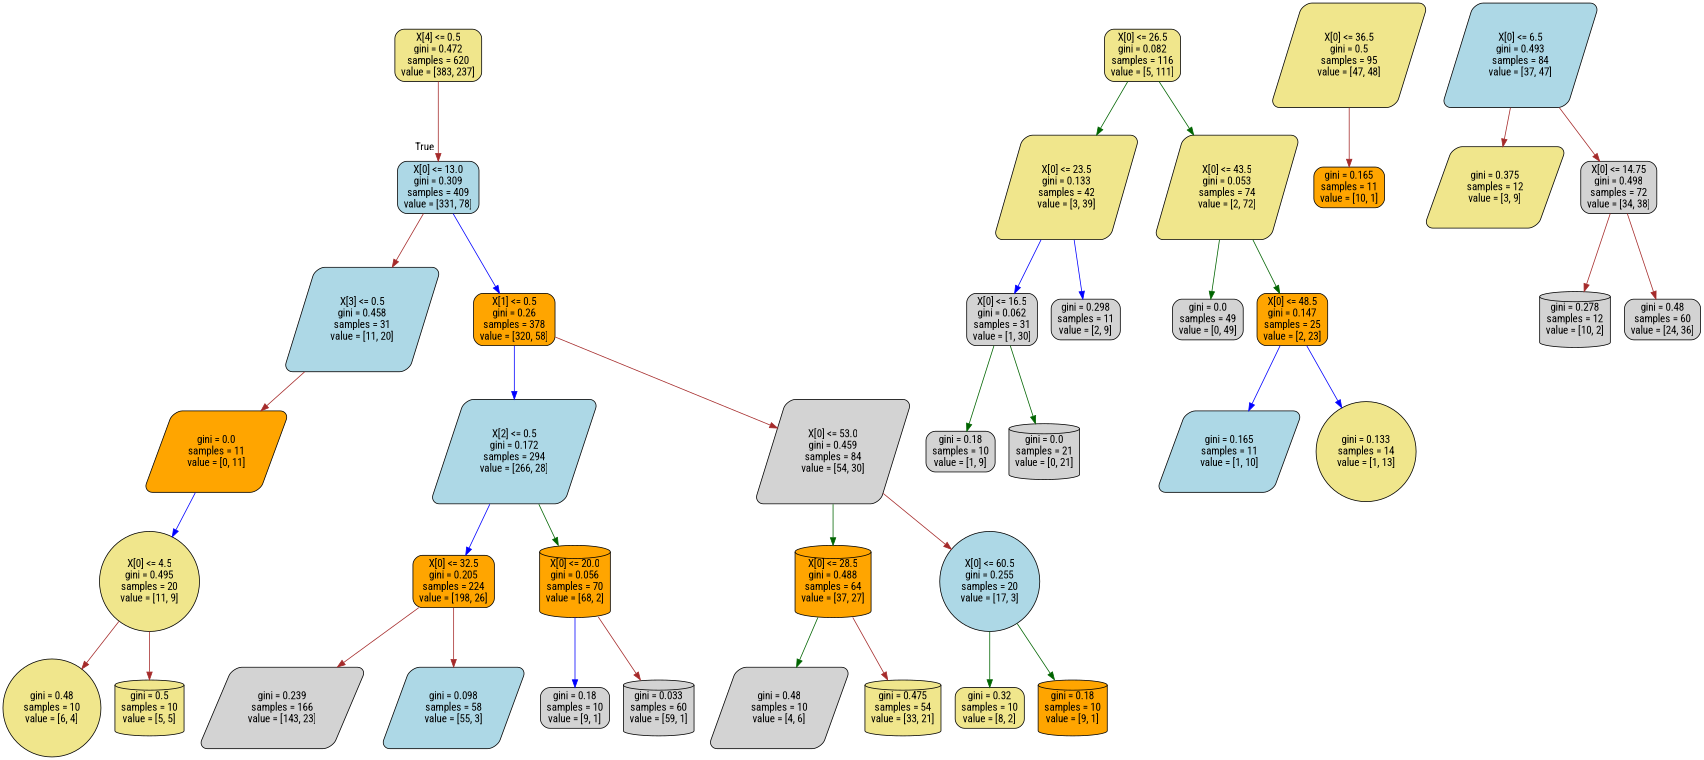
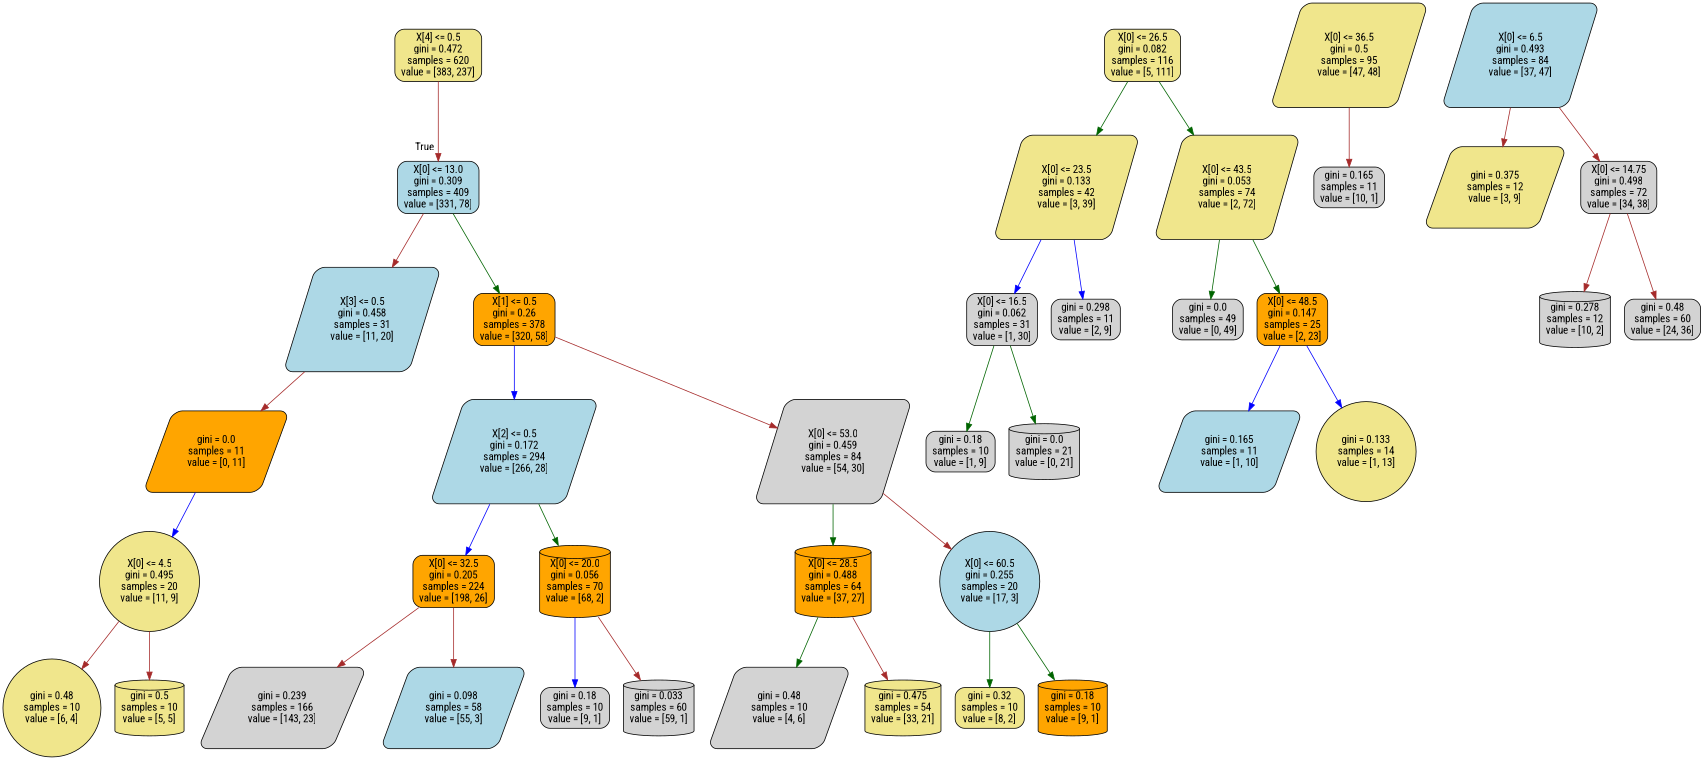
(1349, 187) -> (1349, 187)
(474, 250) -> (474, 250)
